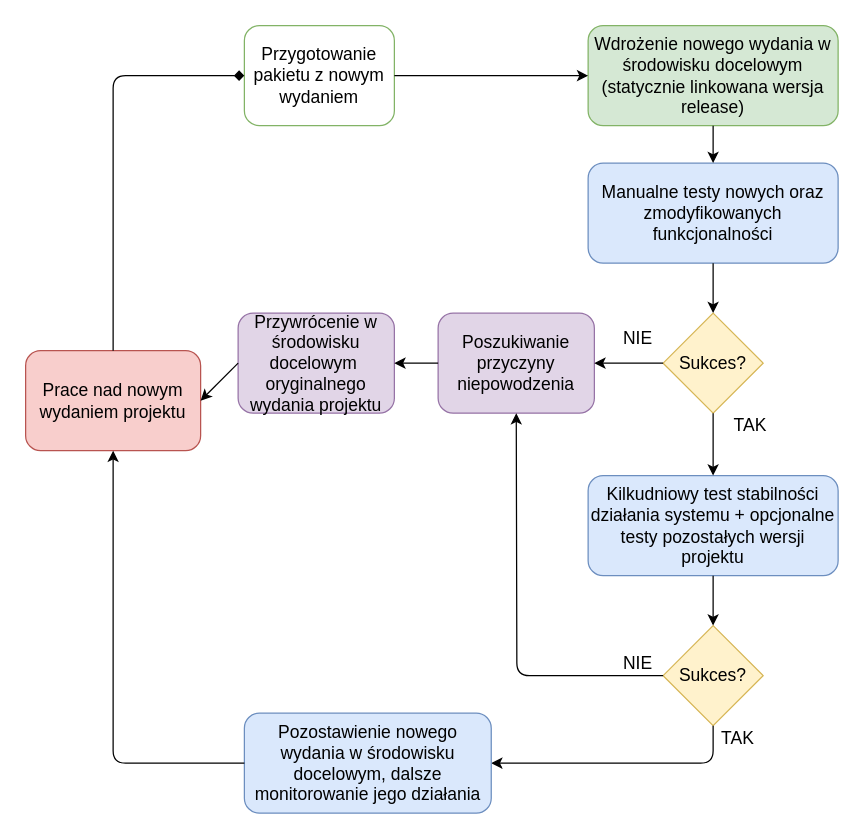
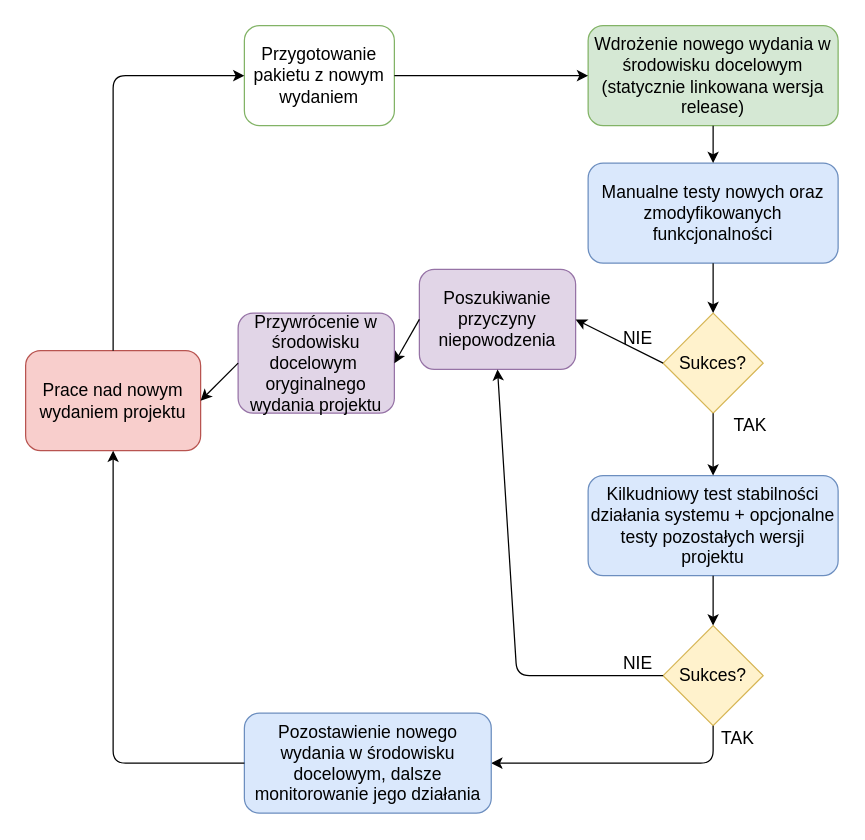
(233, 76) -> (234, 76)
(516, 363) -> (498, 319)
